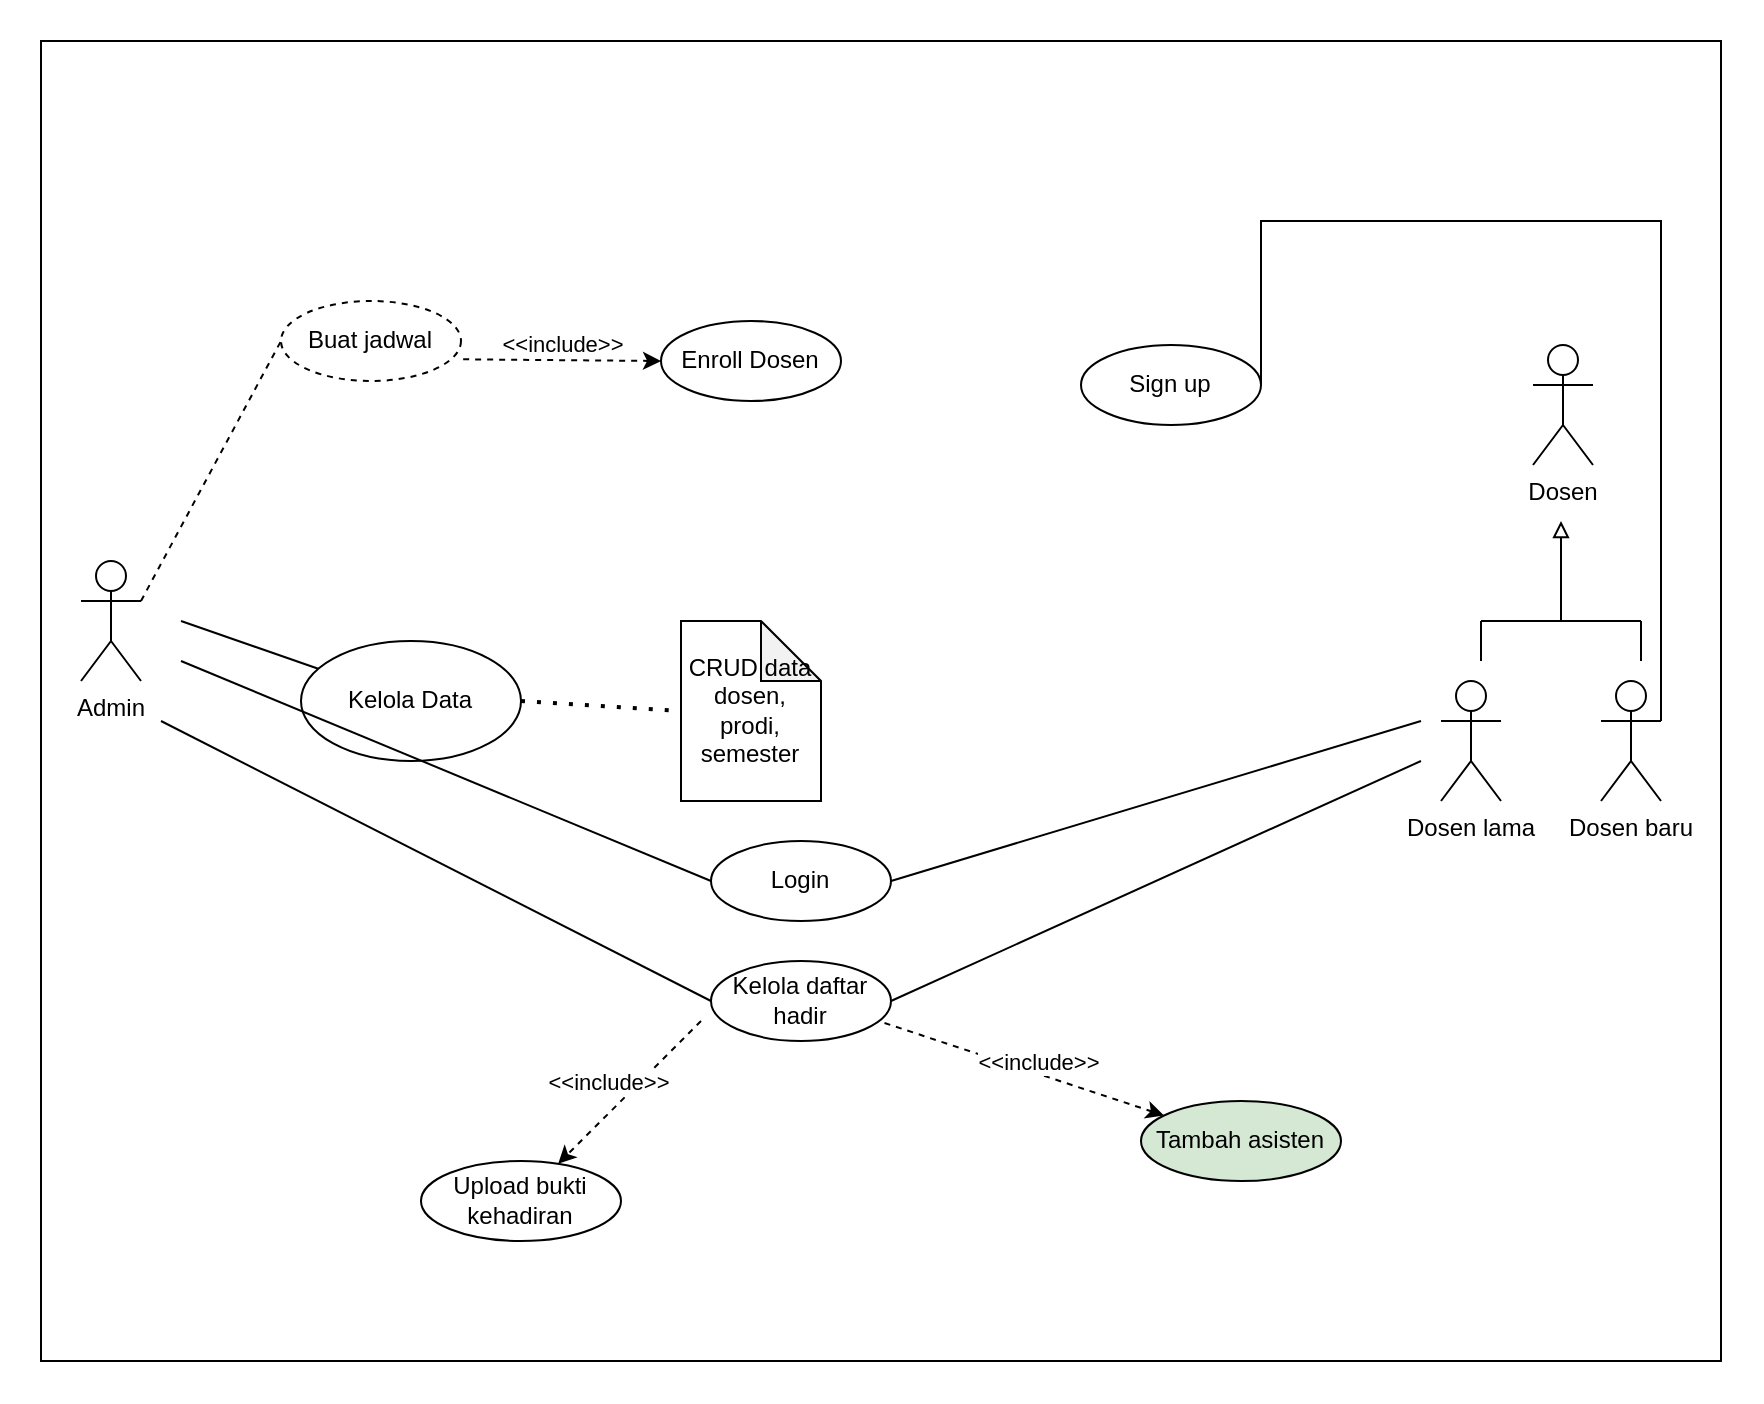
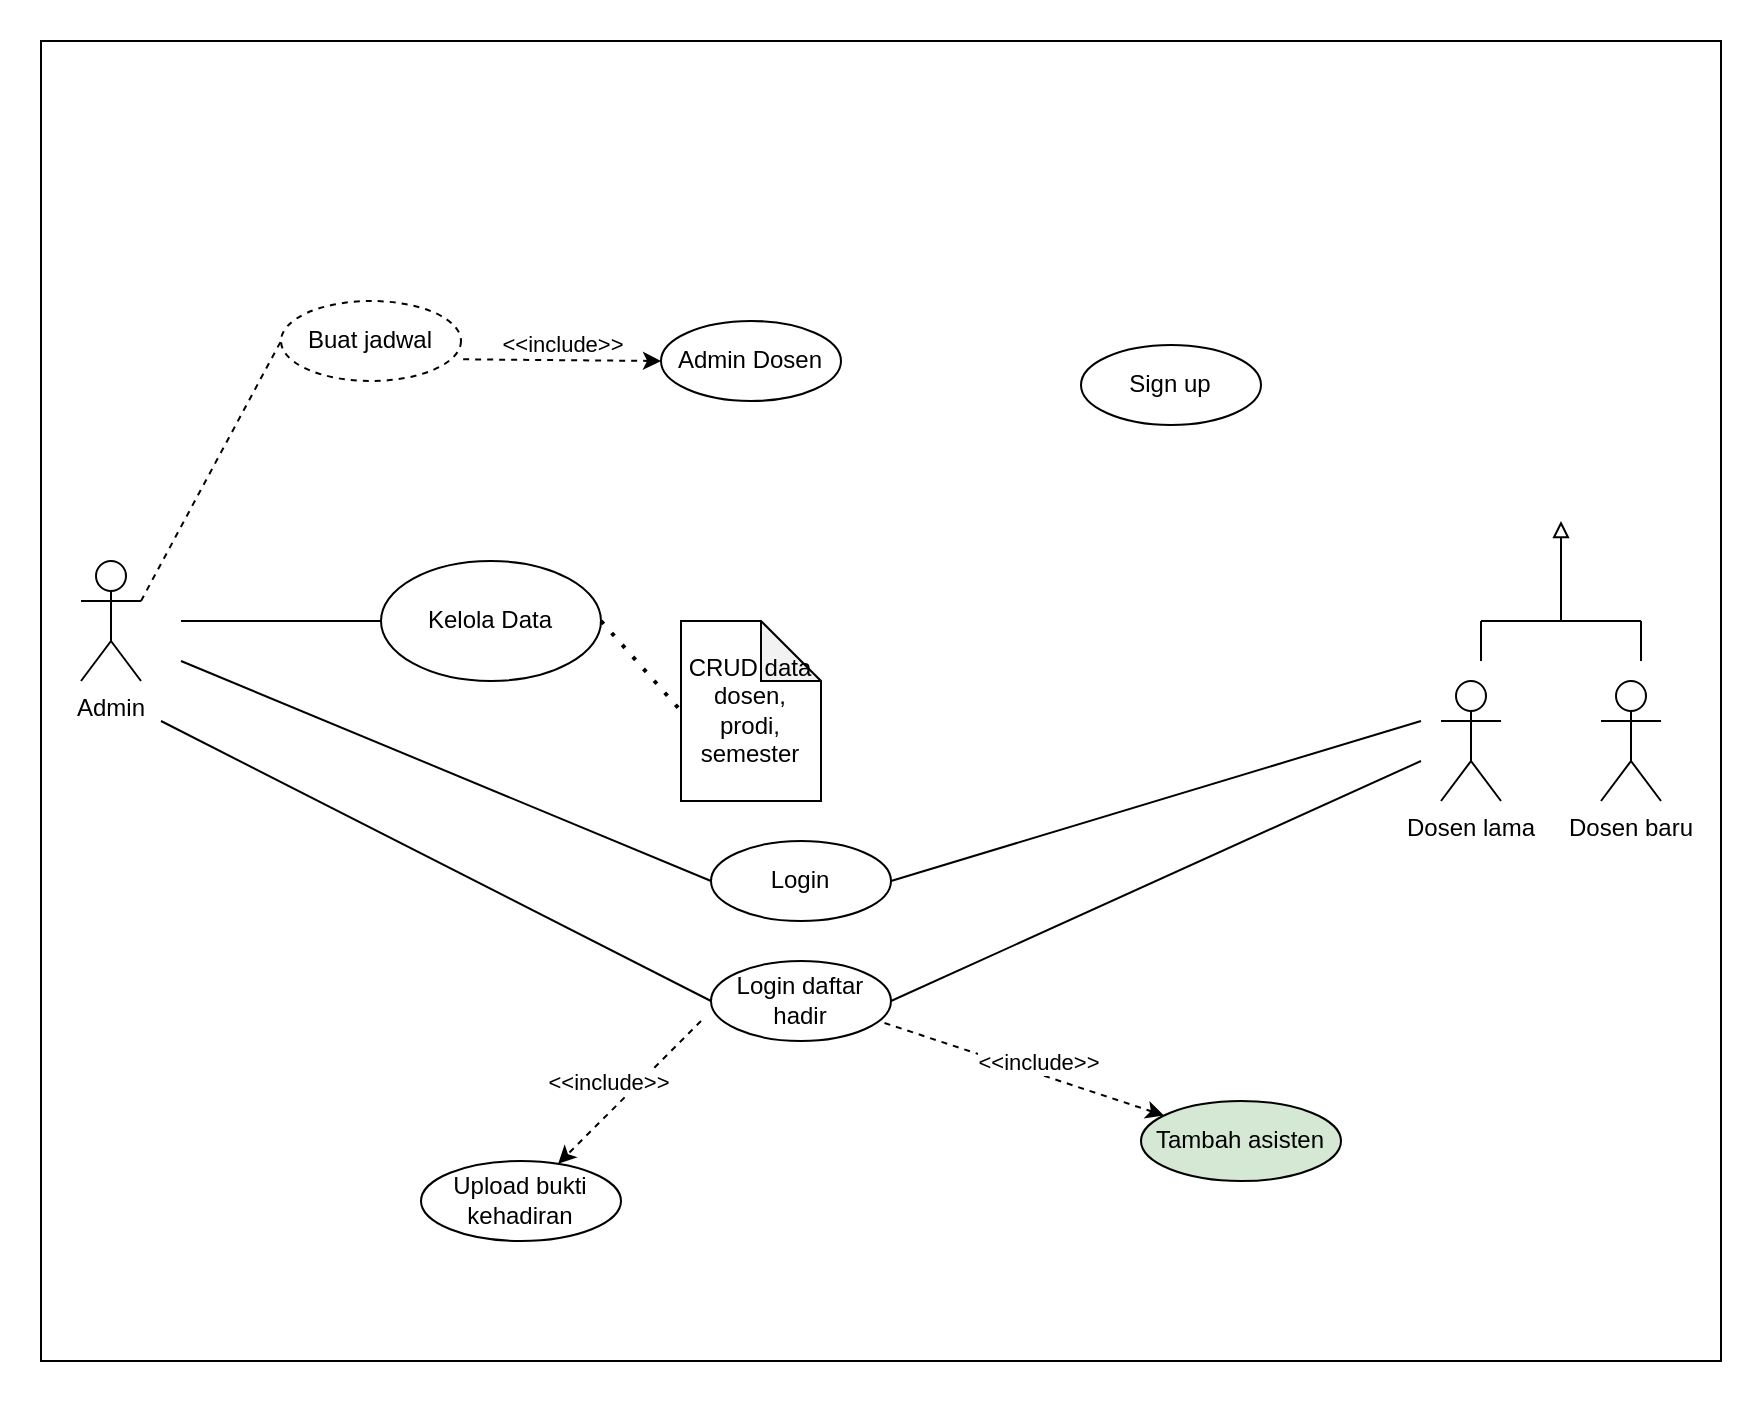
(1629, 221) -> none
(751, 361) -> (751, 361)
(1563, 405) -> none
(411, 701) -> (491, 621)
(801, 1001) -> (801, 1001)
